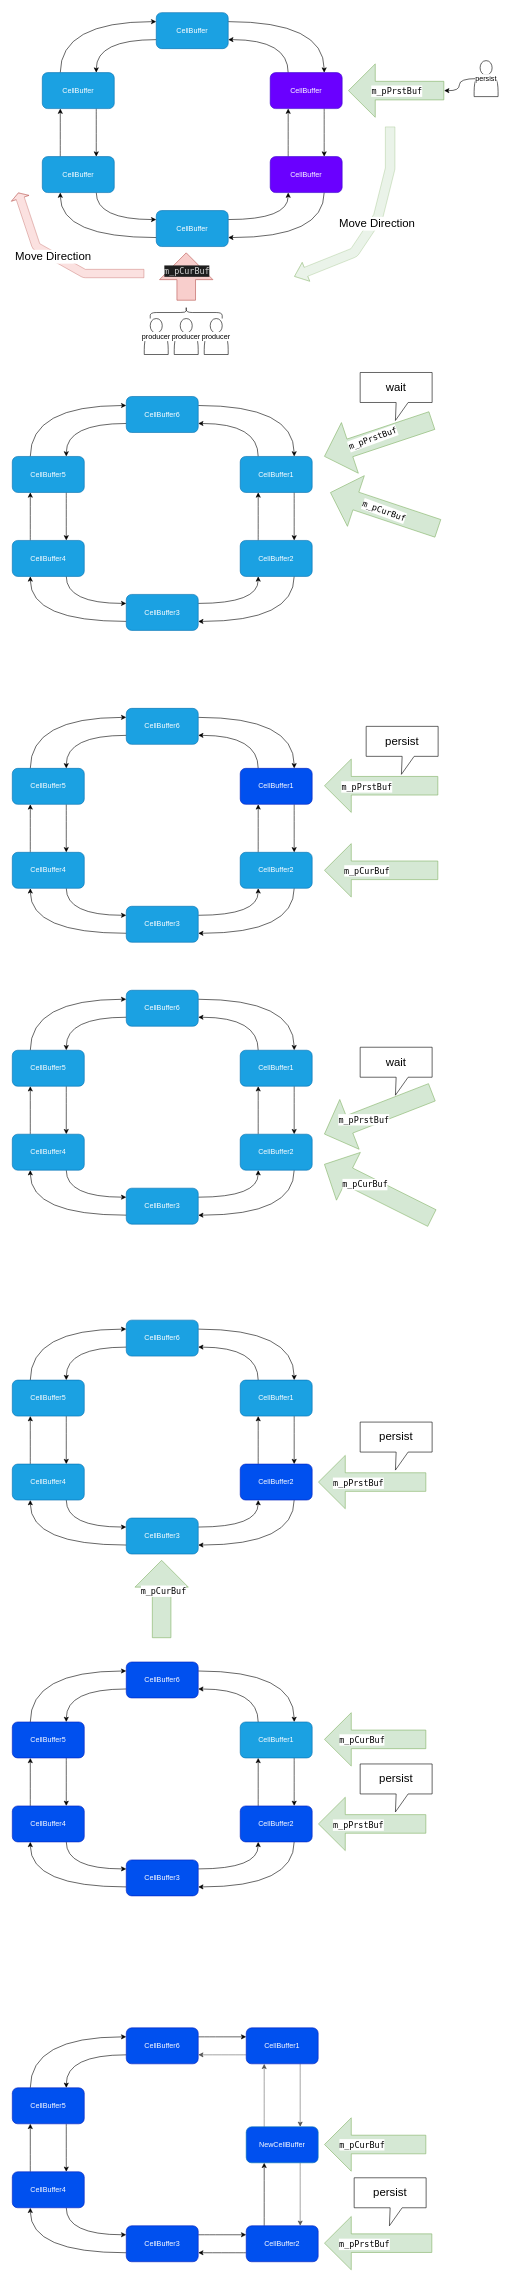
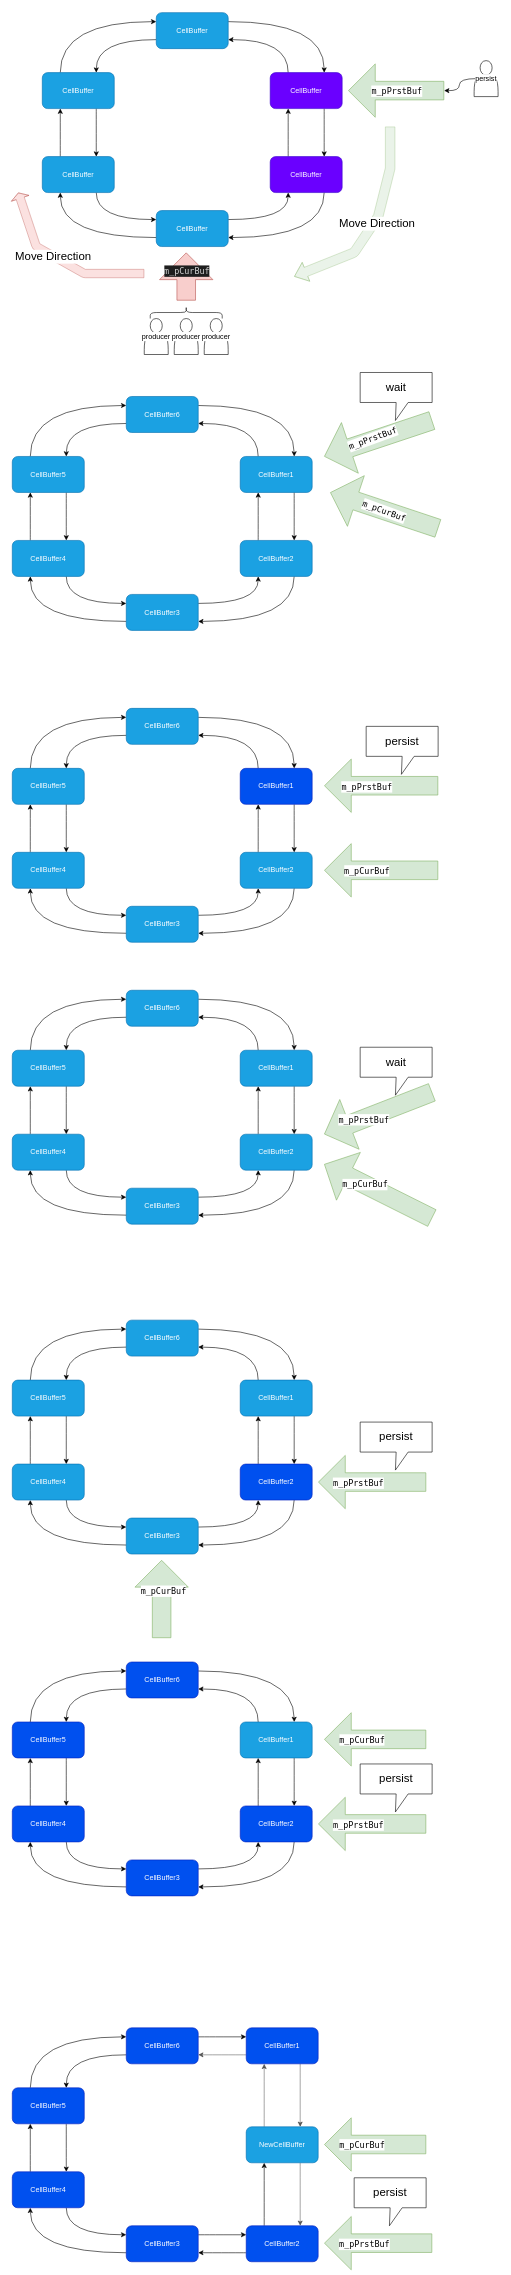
(282, 2145) -> (282, 2145)
